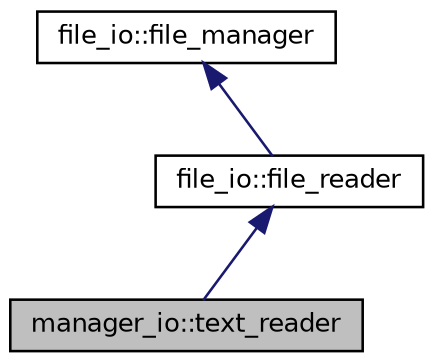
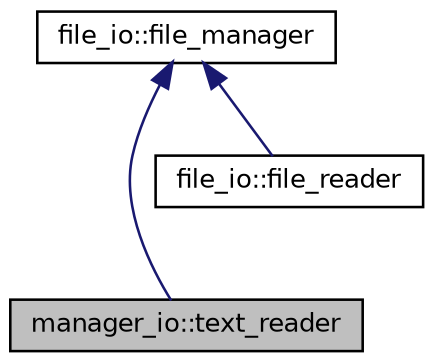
(230, 264) -> (131, 194)
